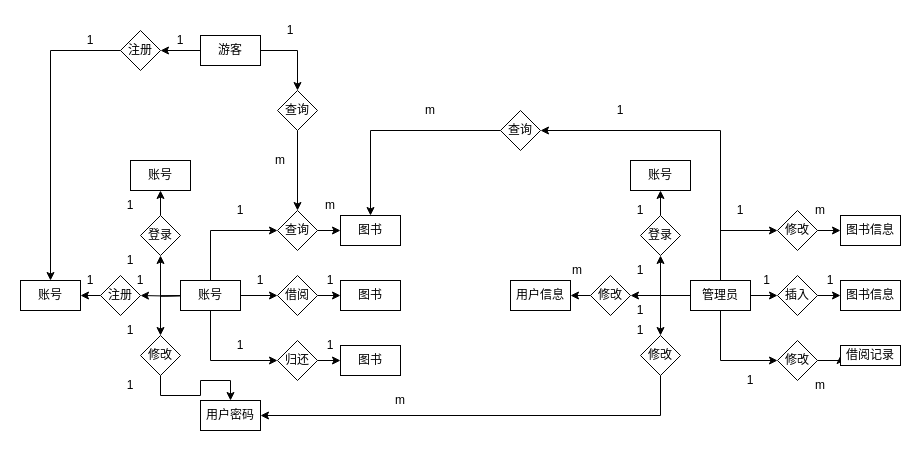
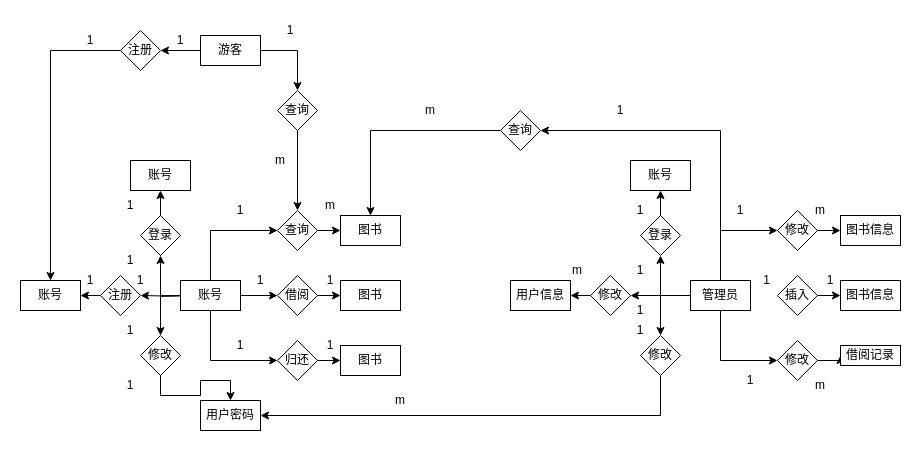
(761, 296) -> none
